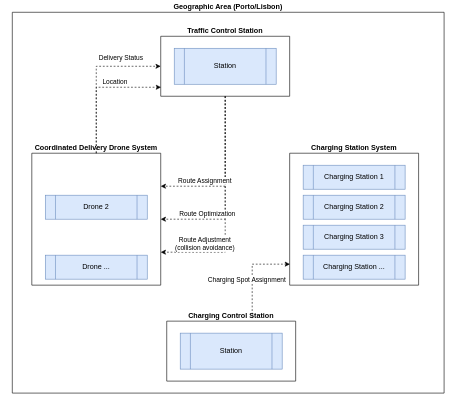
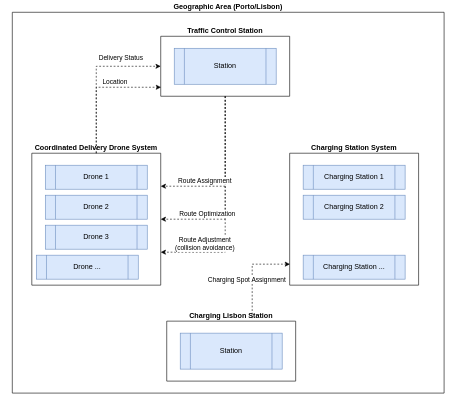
none -> (96, 177)
none -> (96, 237)
(354, 237) -> none
(96, 267) -> (87, 267)
(231, 316) -> (231, 316)
